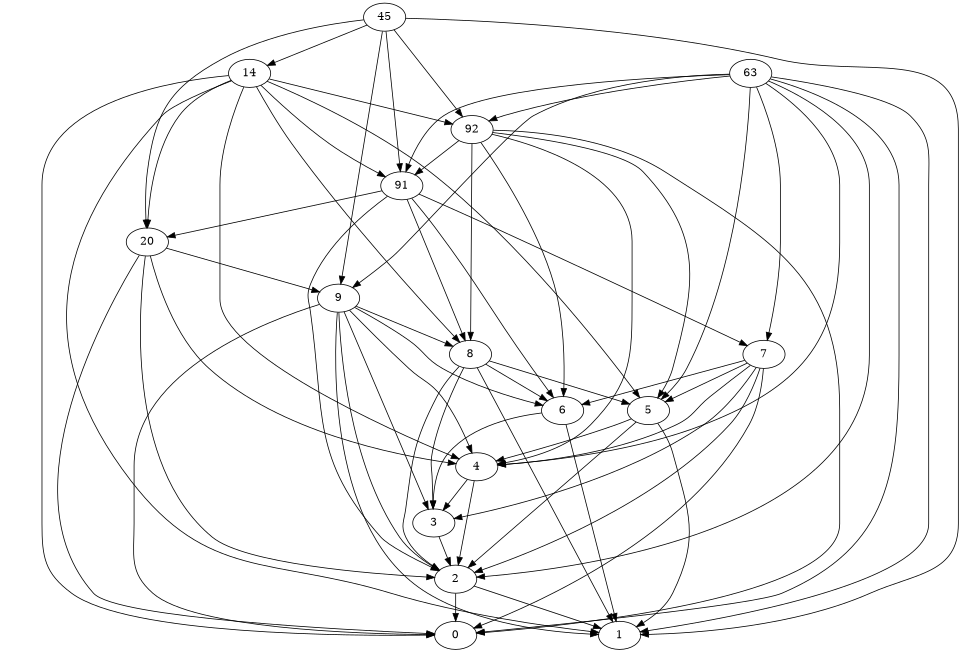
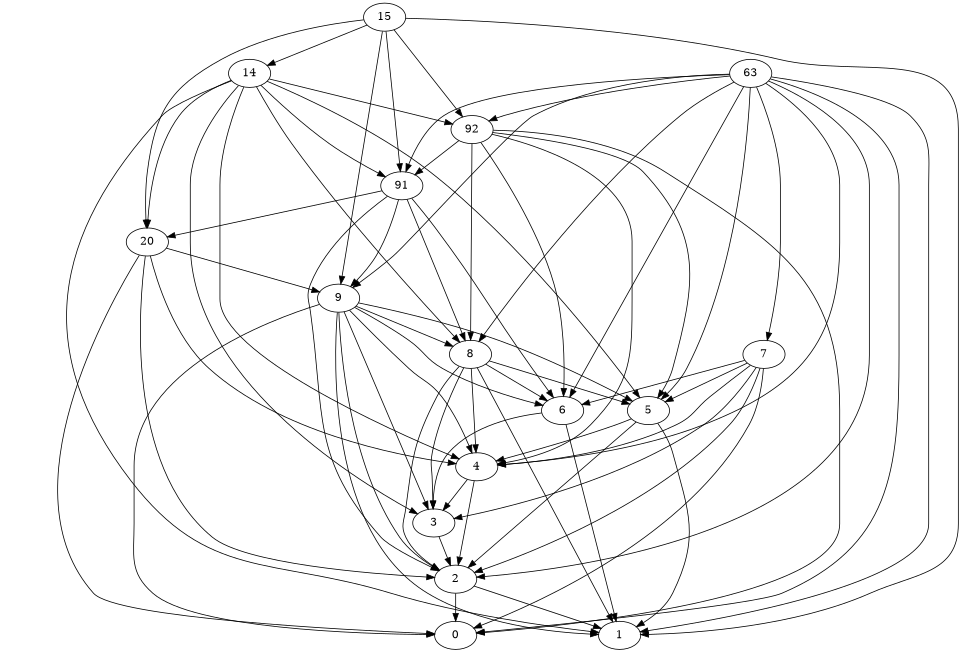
(385, 17) -> (385, 17)
none -> (597, 196)
none -> (659, 238)
(580, 267) -> (383, 243)
none -> (496, 339)
none -> (473, 407)
(42, 457) -> (215, 334)
